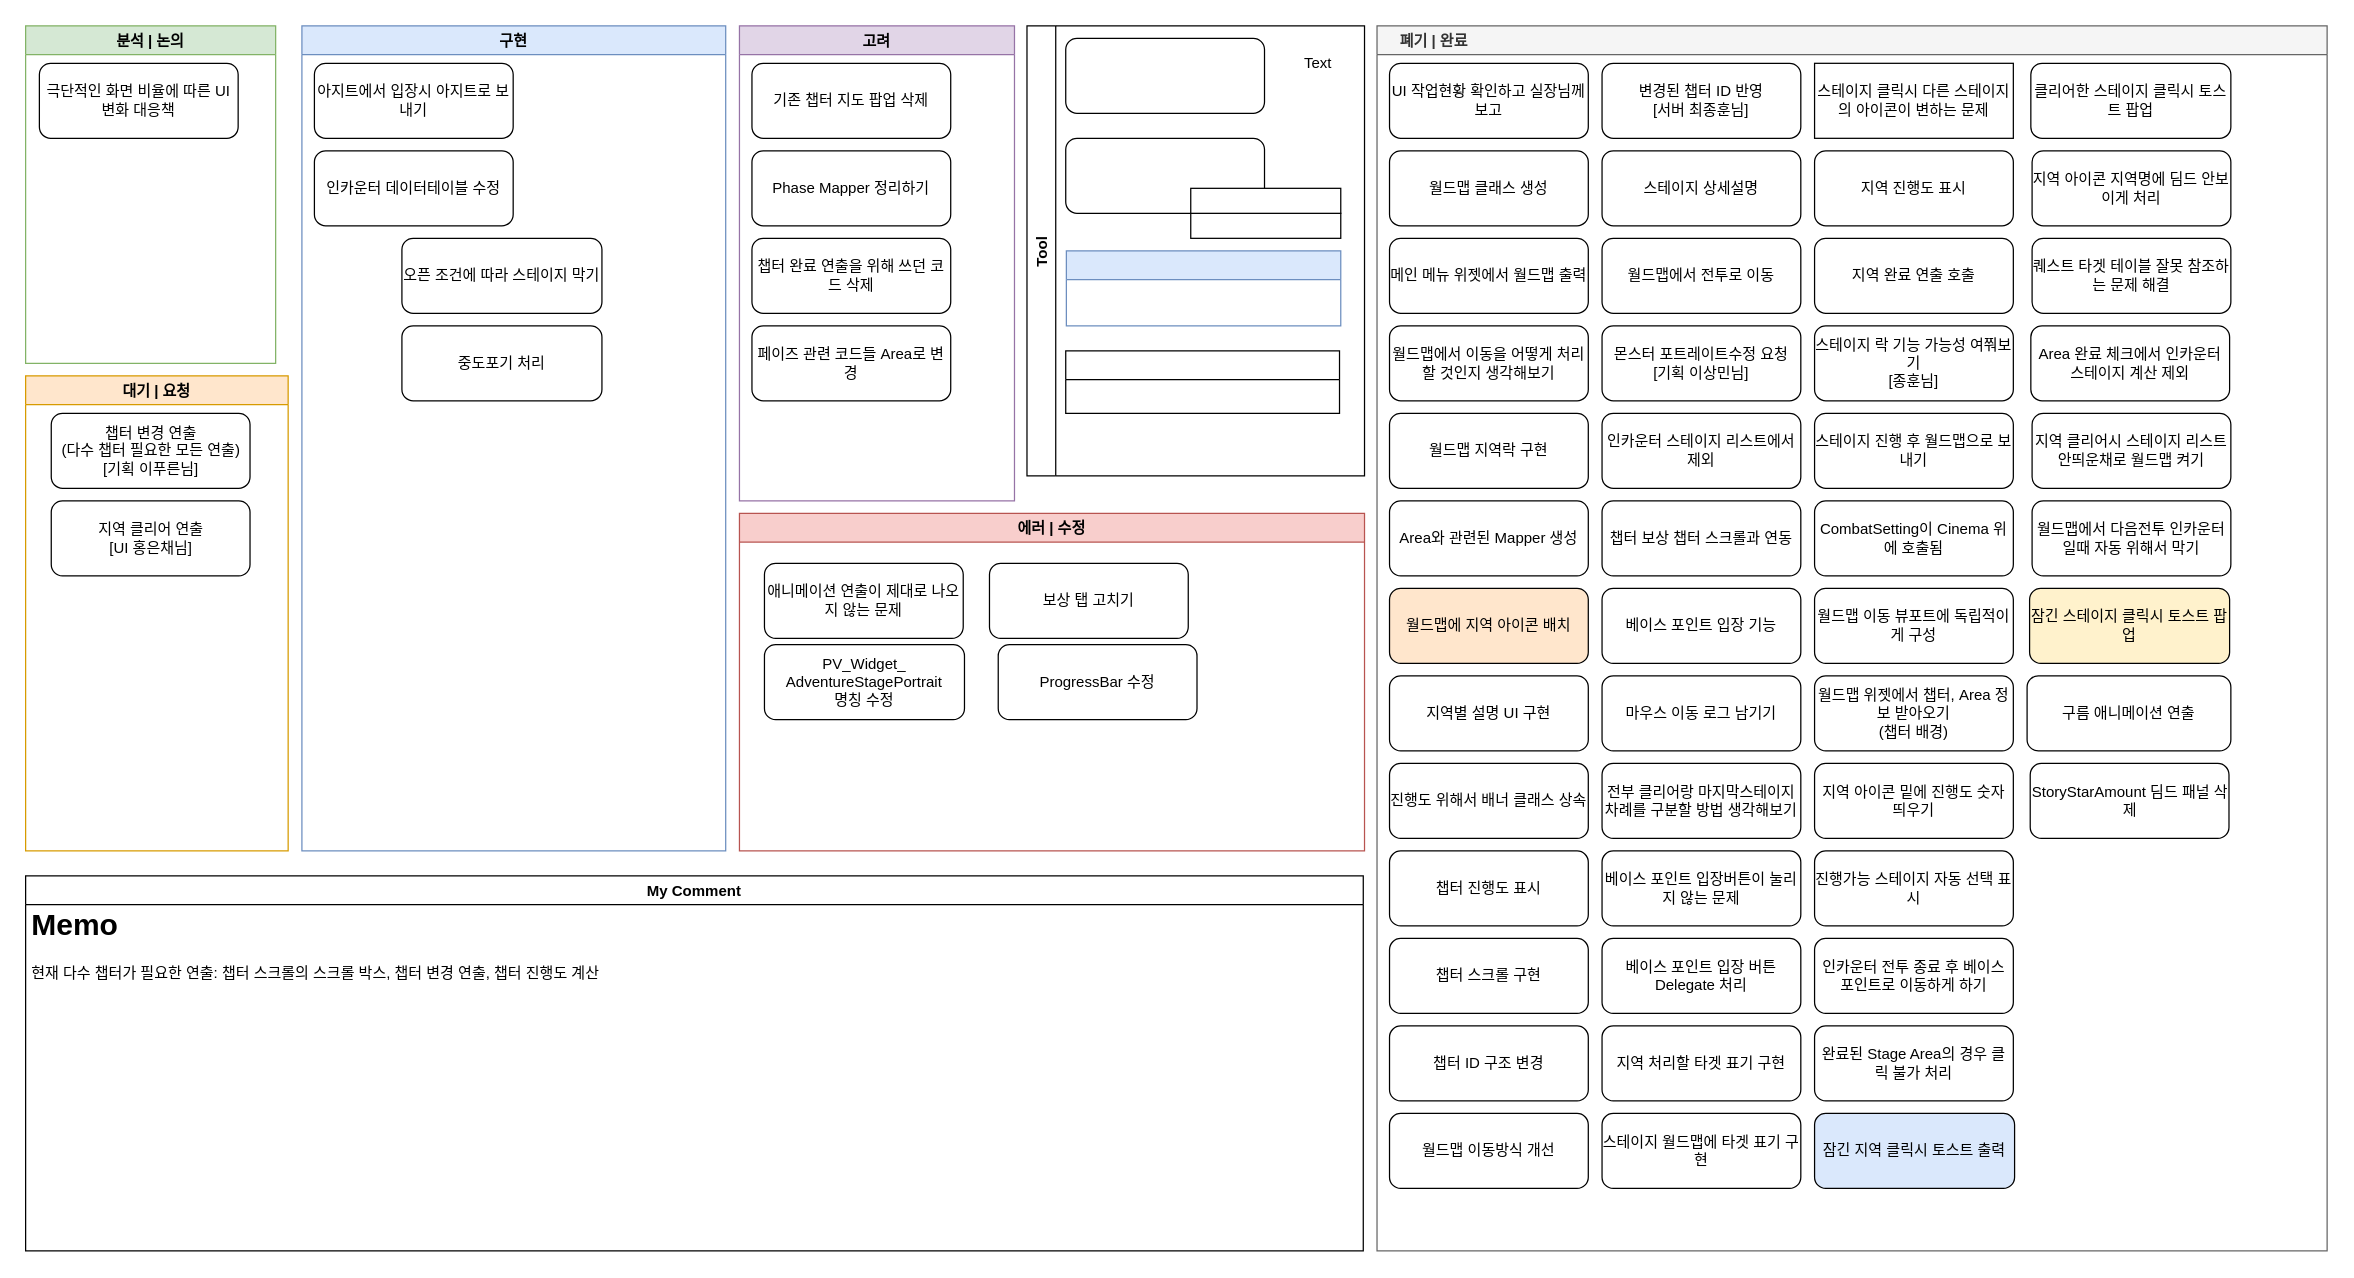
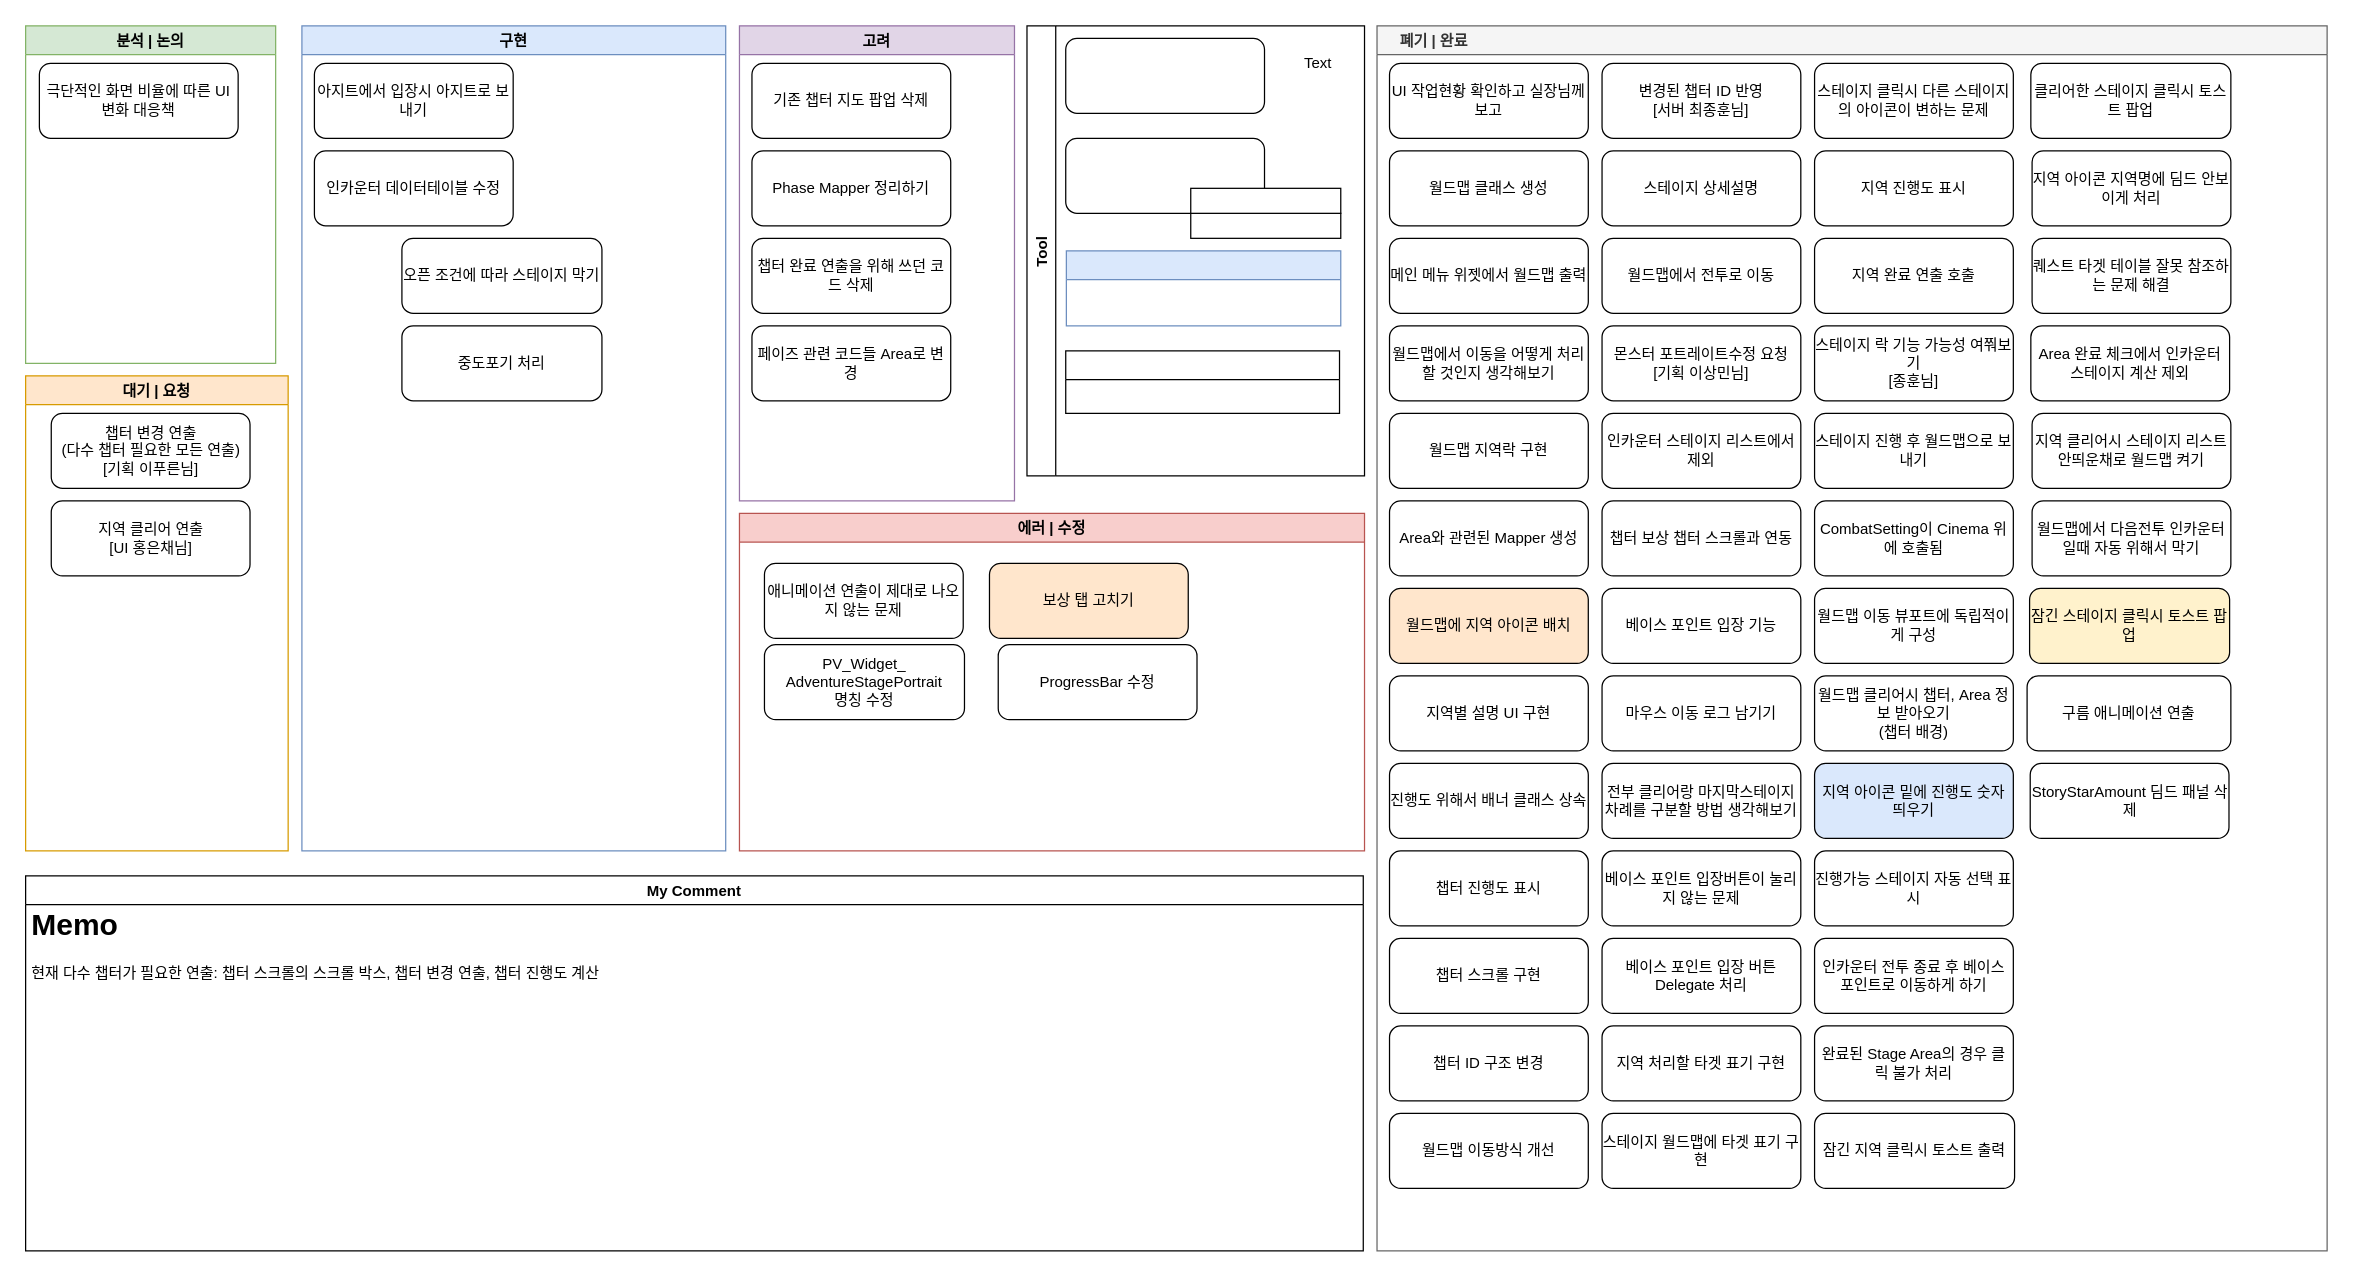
(1914, 101) -> (1914, 101)
(1089, 601) -> (1089, 601)
(1914, 713) -> (1914, 713)
(1914, 801) -> (1914, 801)
(1914, 1151) -> (1914, 1151)
